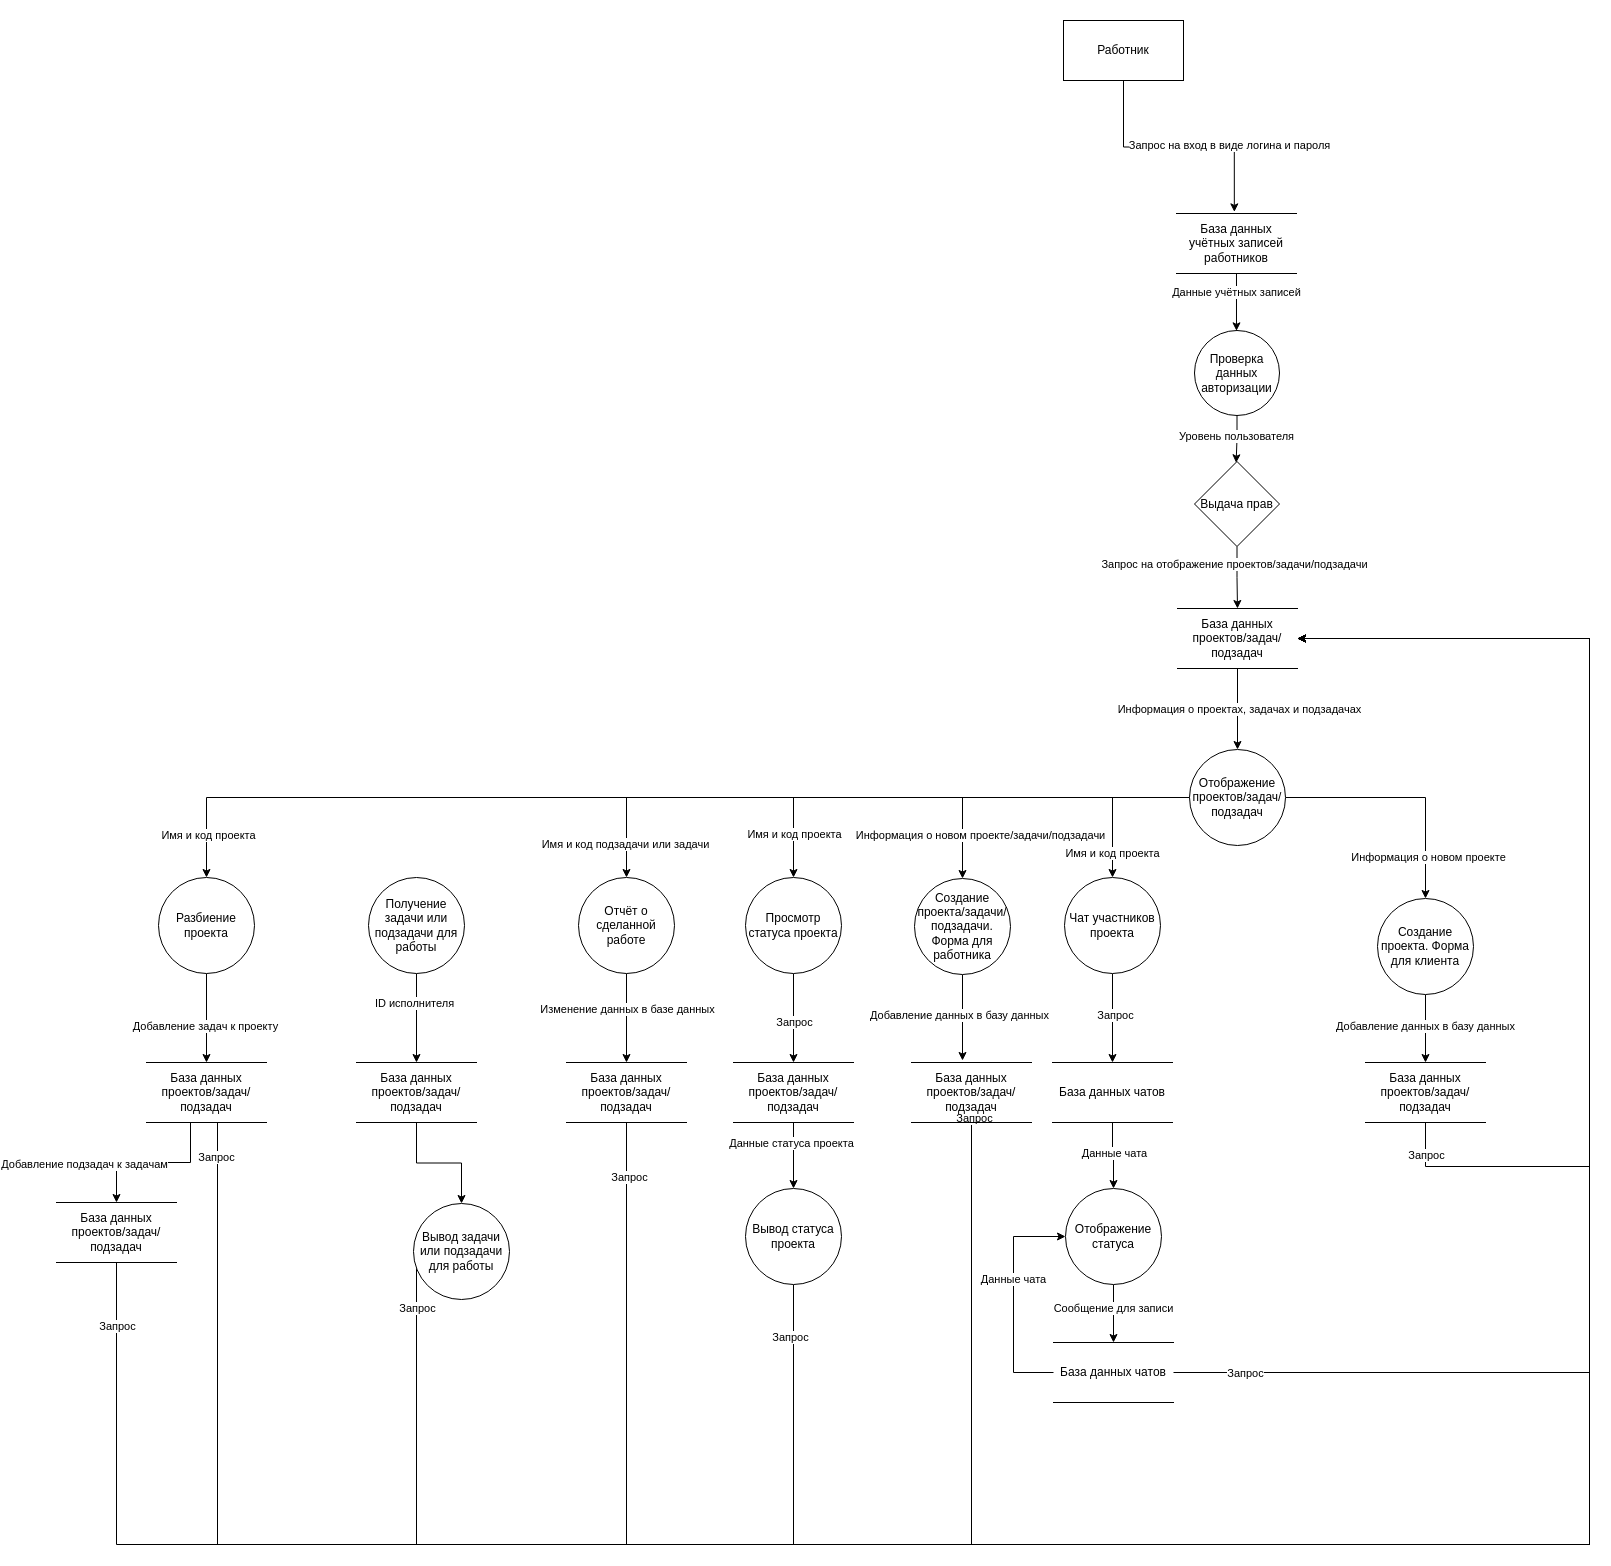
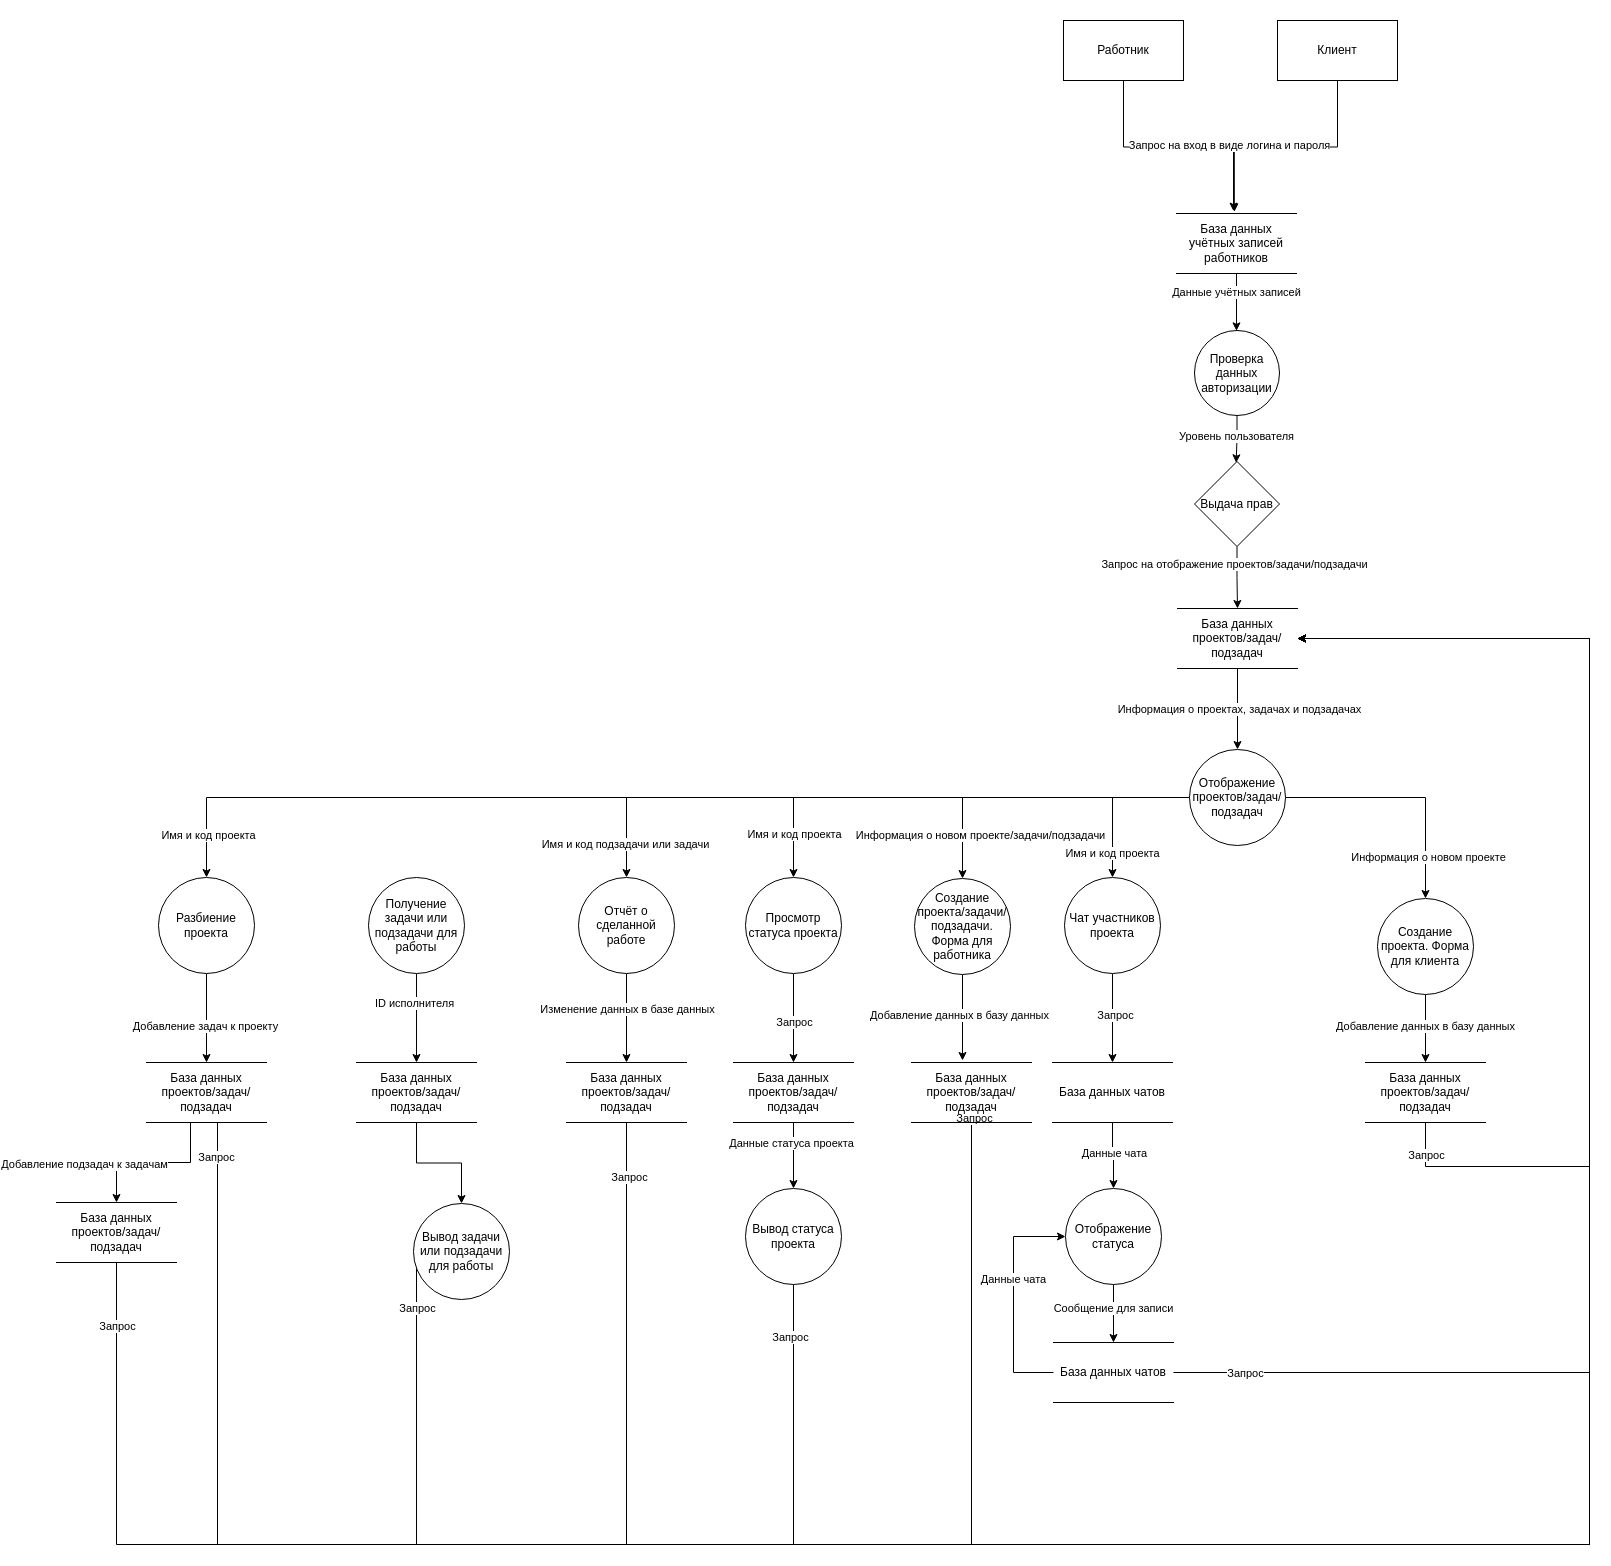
none -> (1338, 51)
none -> (1338, 119)
